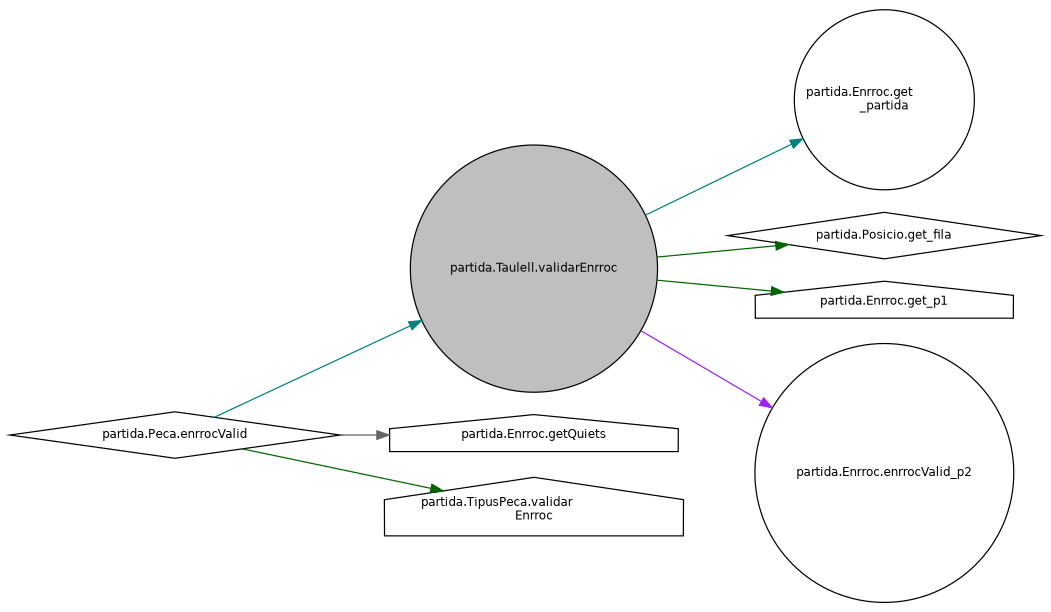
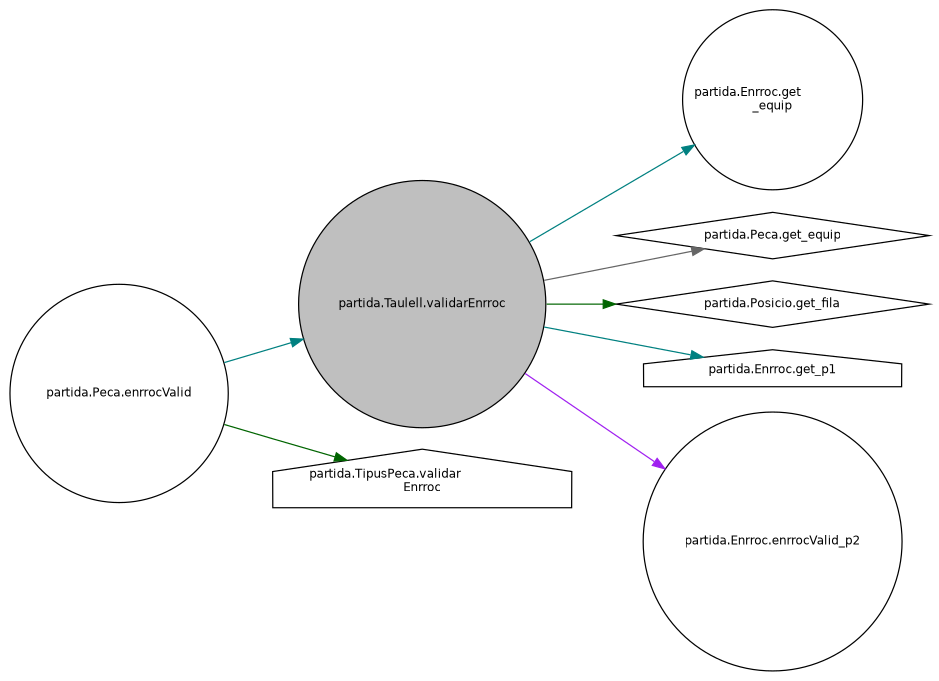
(884, 100) -> (773, 100)
none -> (773, 236)
(714, 286) -> (617, 341)
(175, 435) -> (119, 393)
(534, 435) -> none
